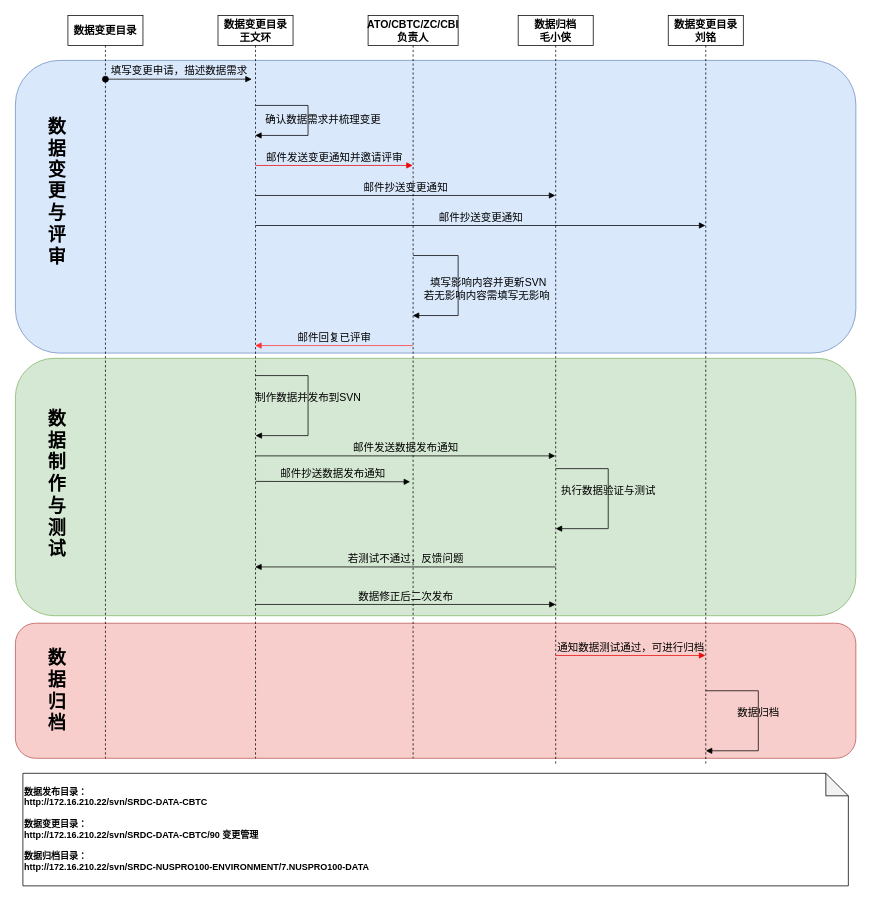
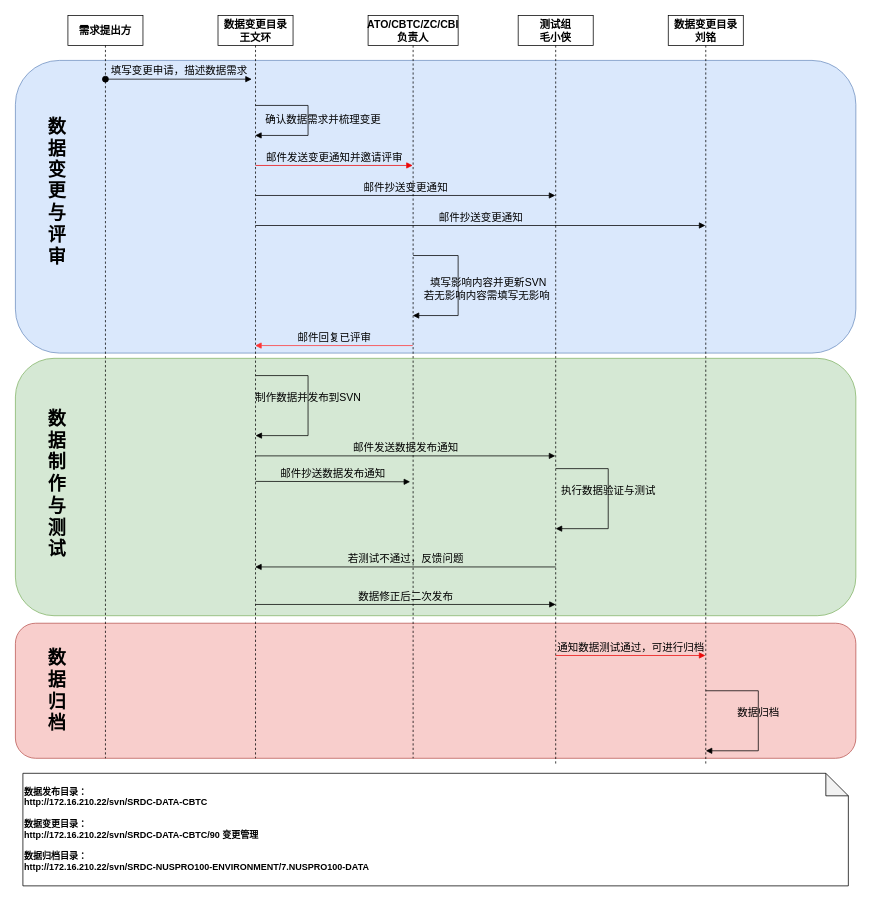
(105, 30) -> (105, 30)
(555, 30) -> (555, 30)
